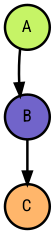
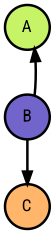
(19, 66) -> (36, 79)
